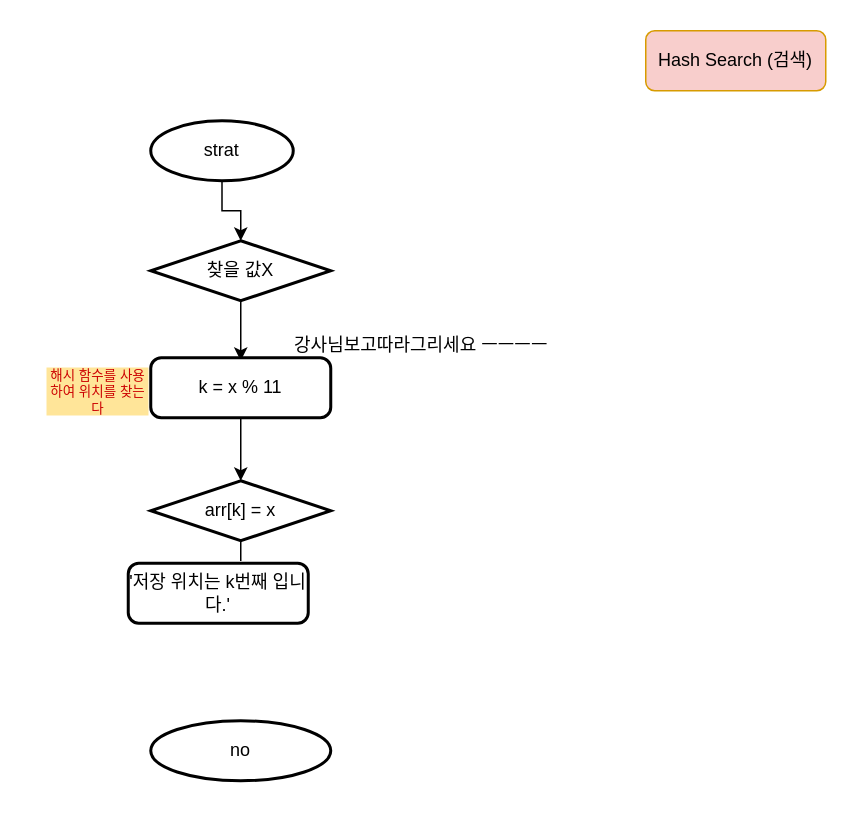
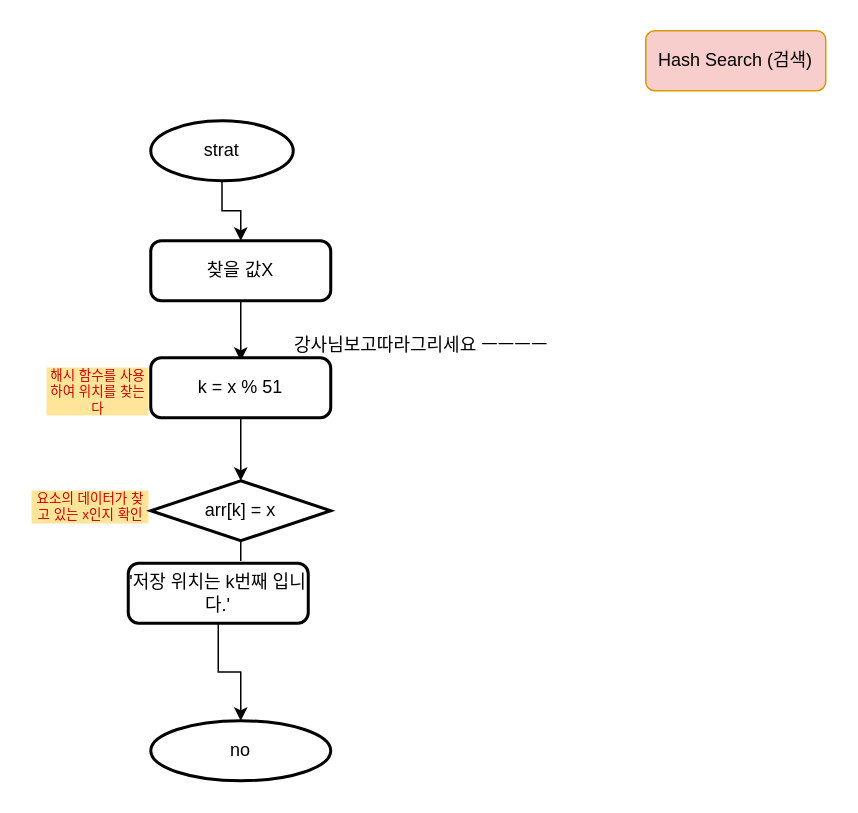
(241, 271) -> (241, 271)
(241, 388) -> (241, 388)
none -> (91, 503)
none -> (224, 672)
